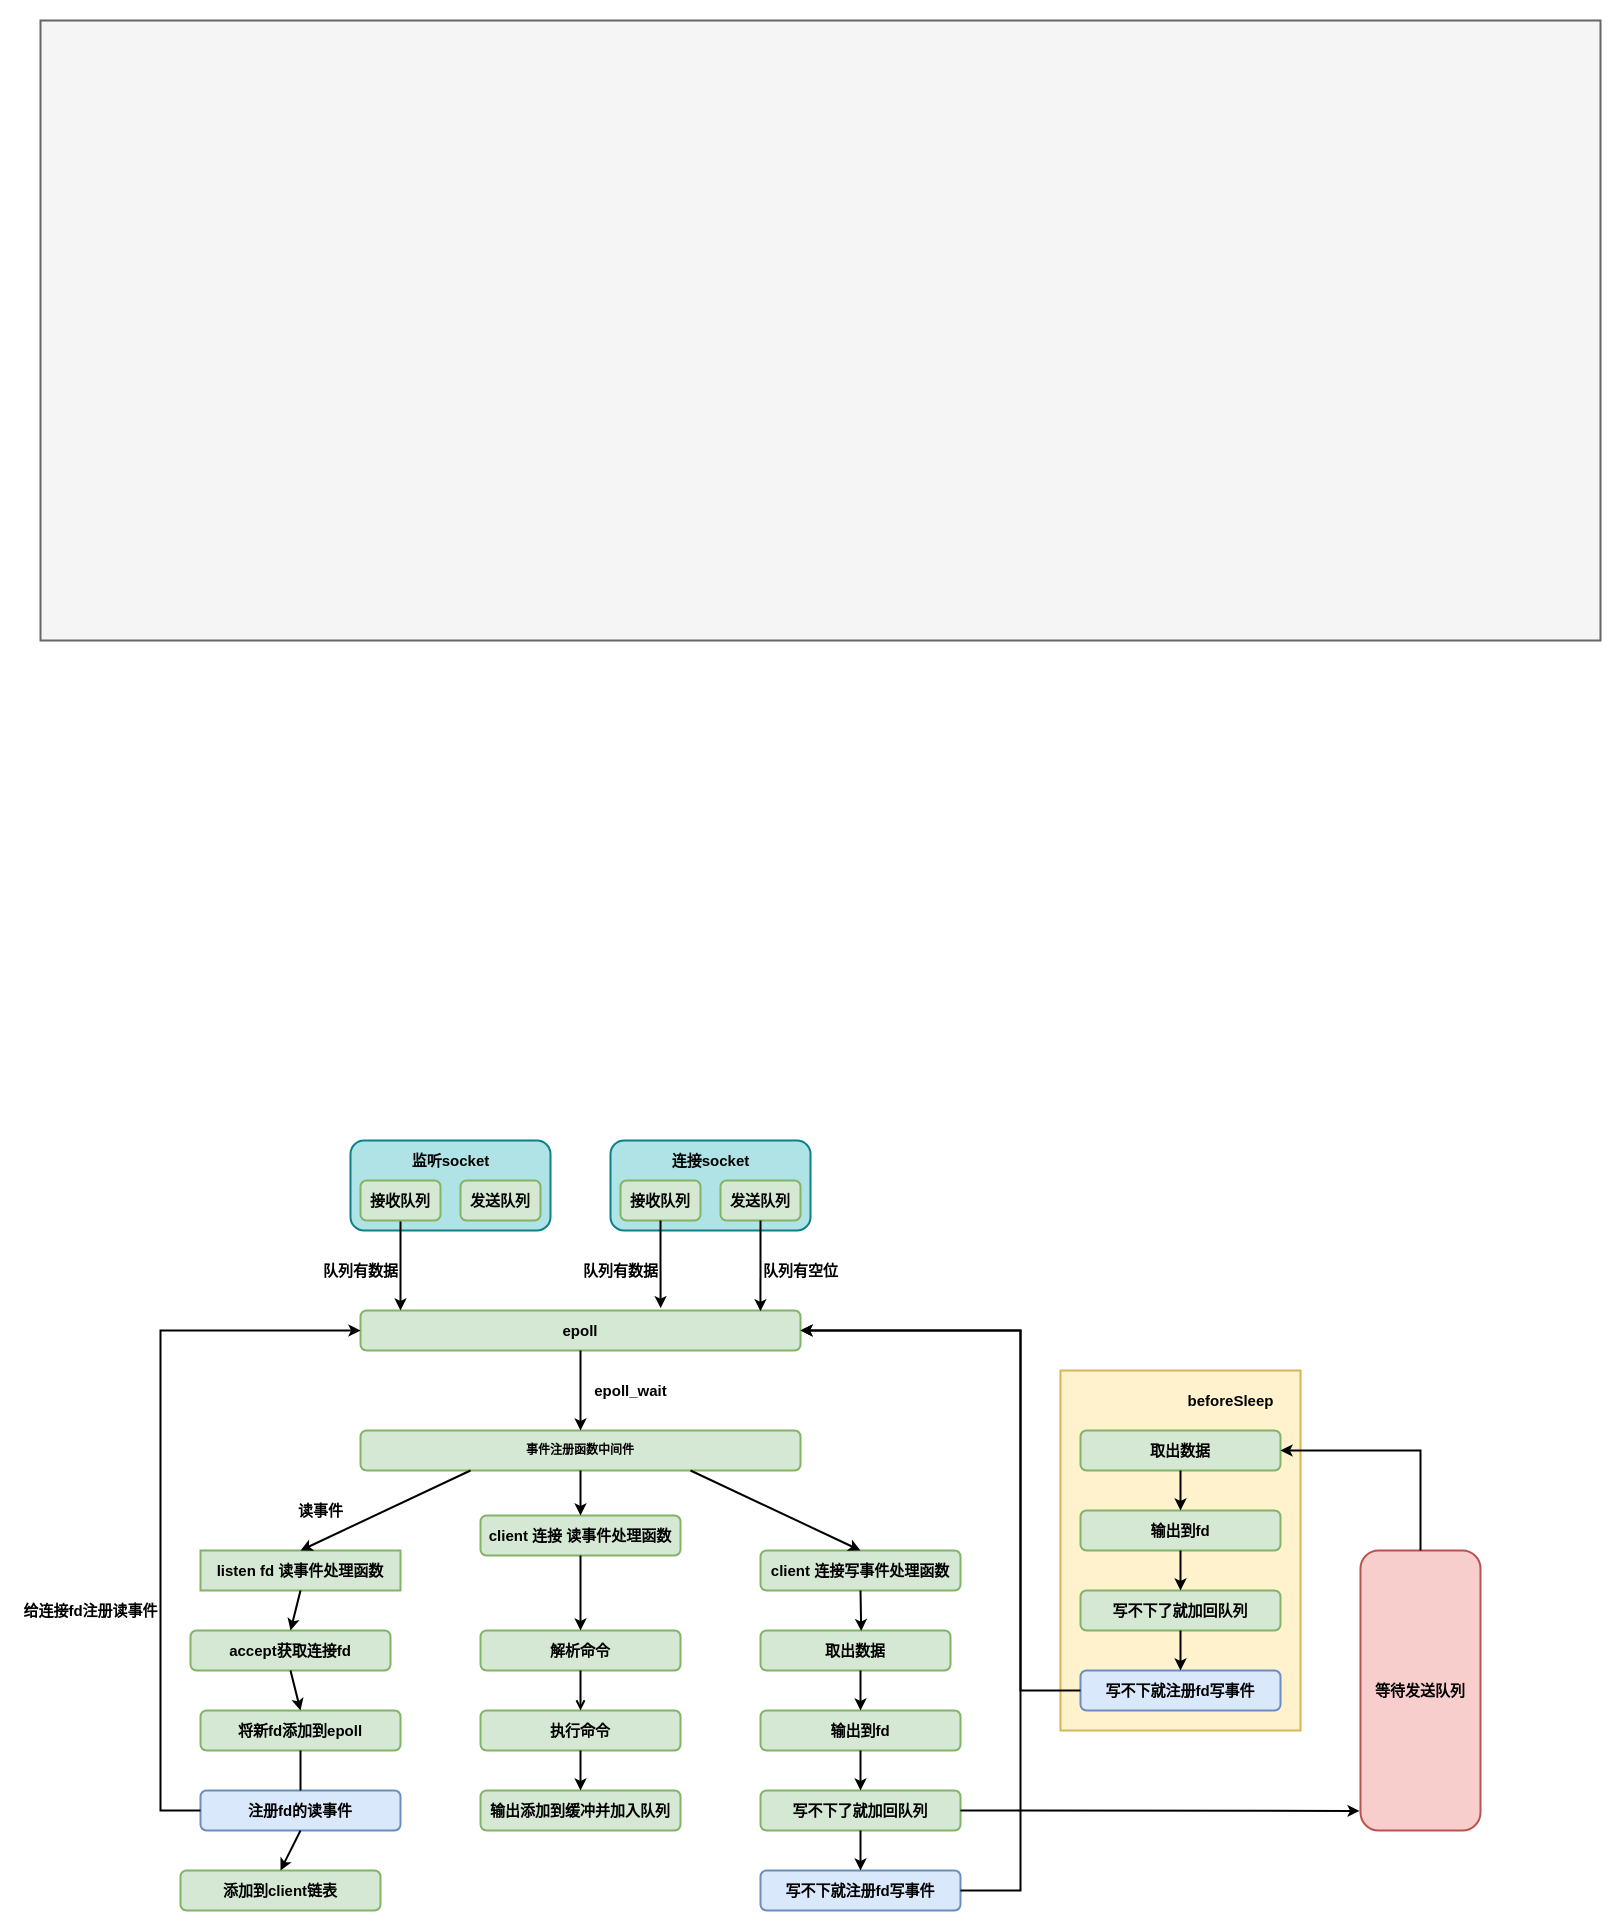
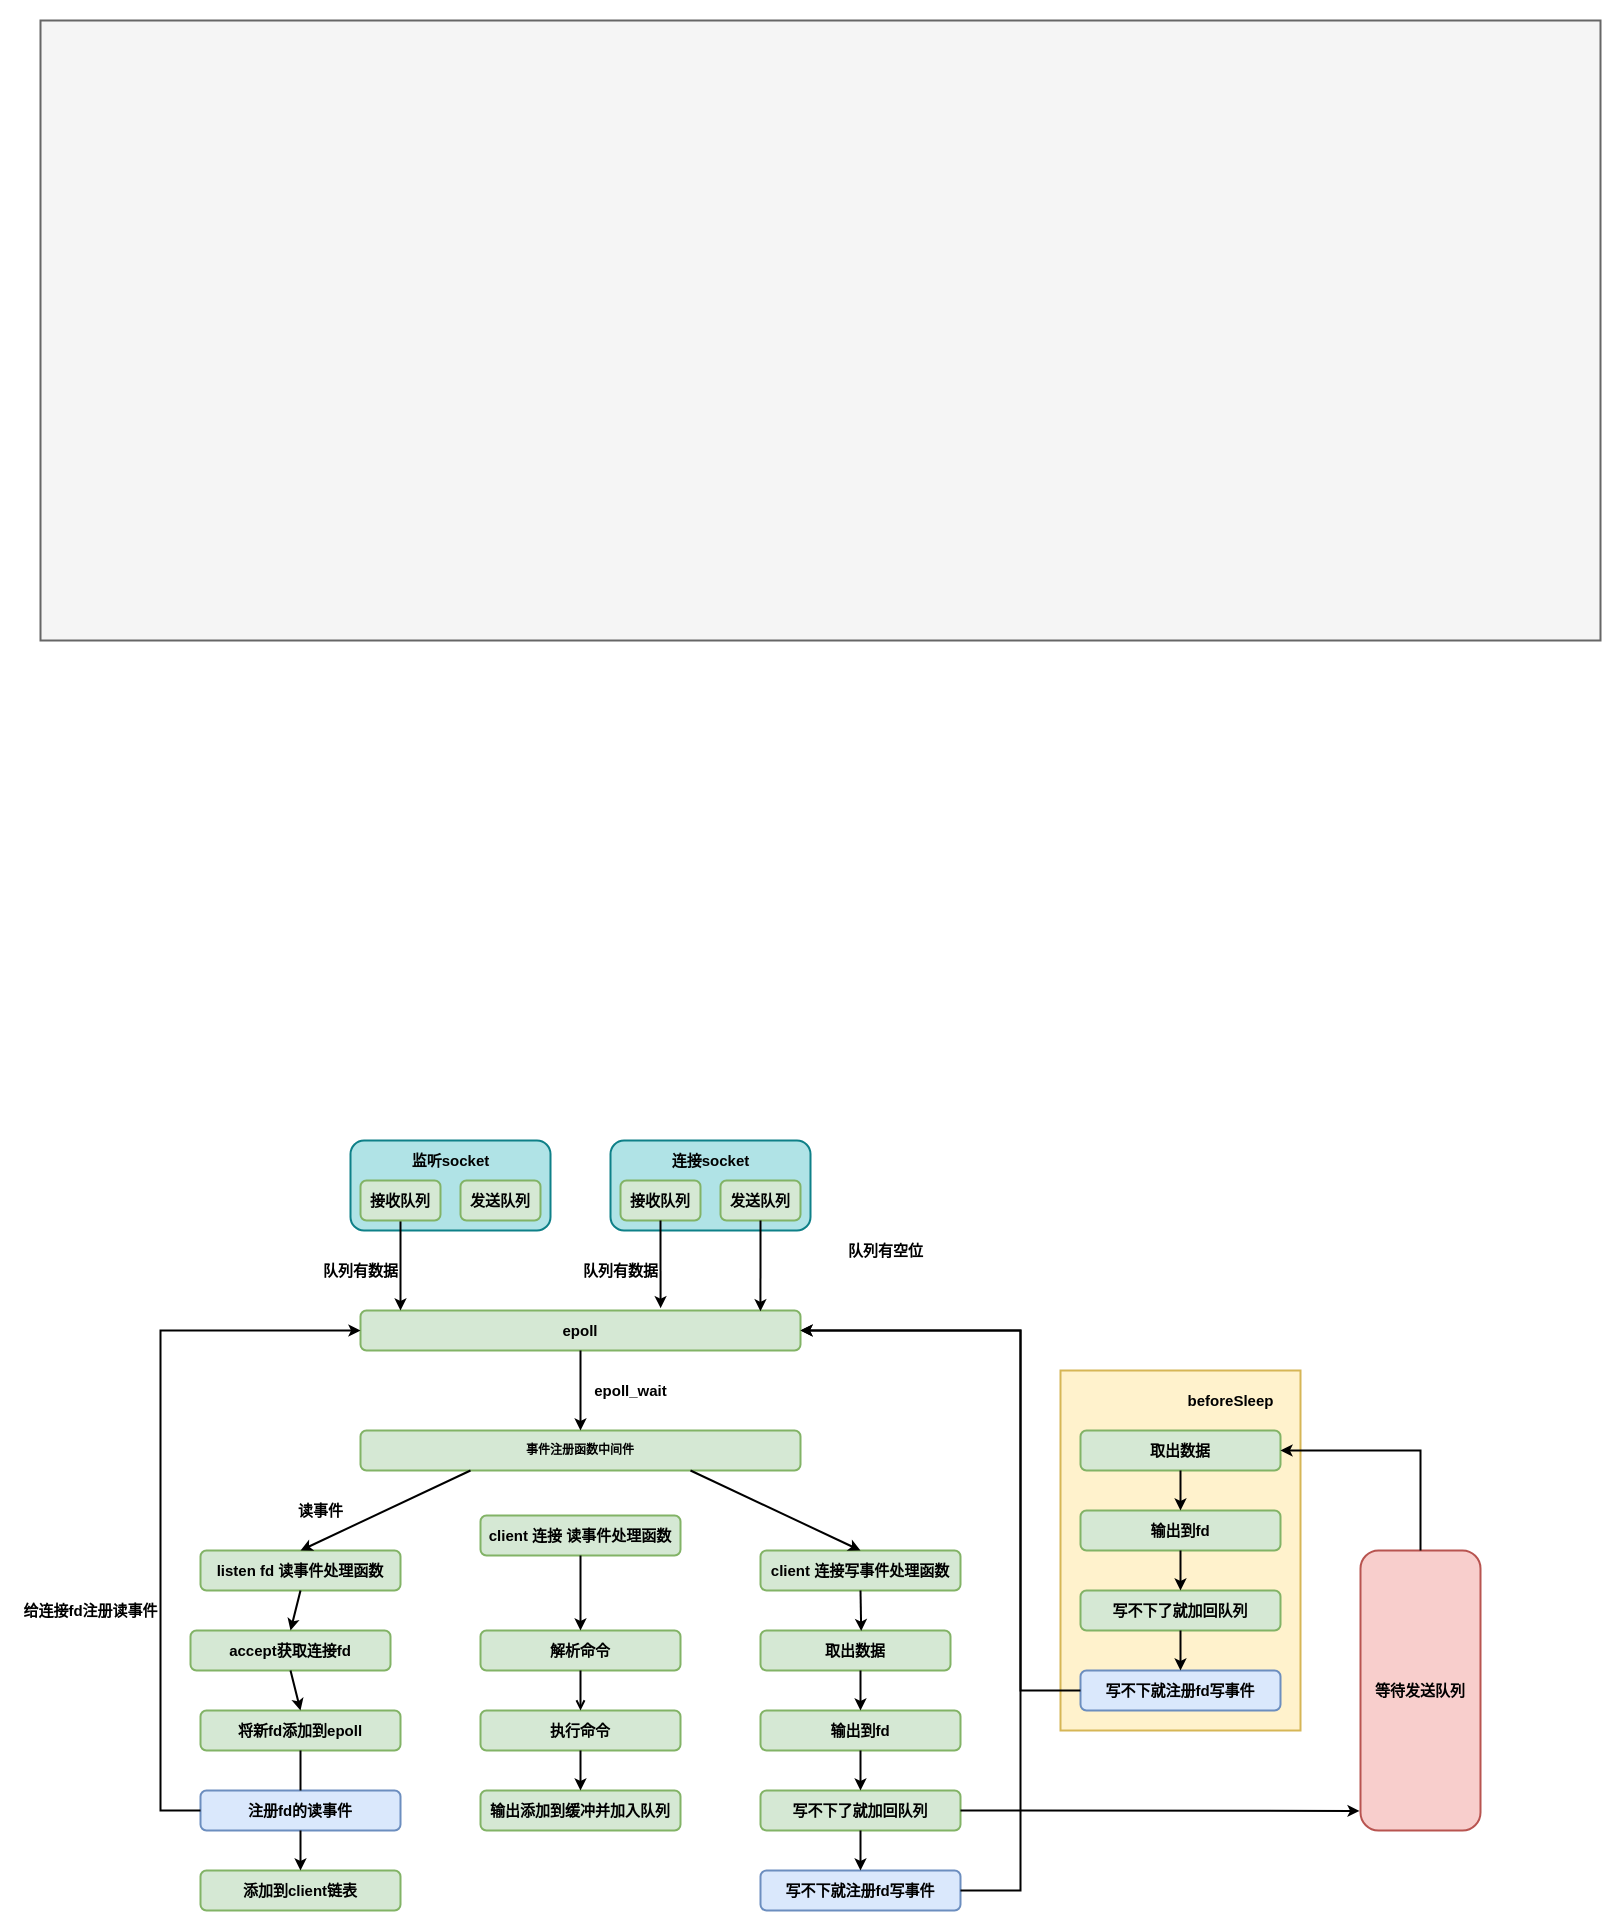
(801, 1271) -> (886, 1251)
(581, 1489) -> none
(301, 1571) -> (301, 1571)
(281, 1891) -> (301, 1891)
